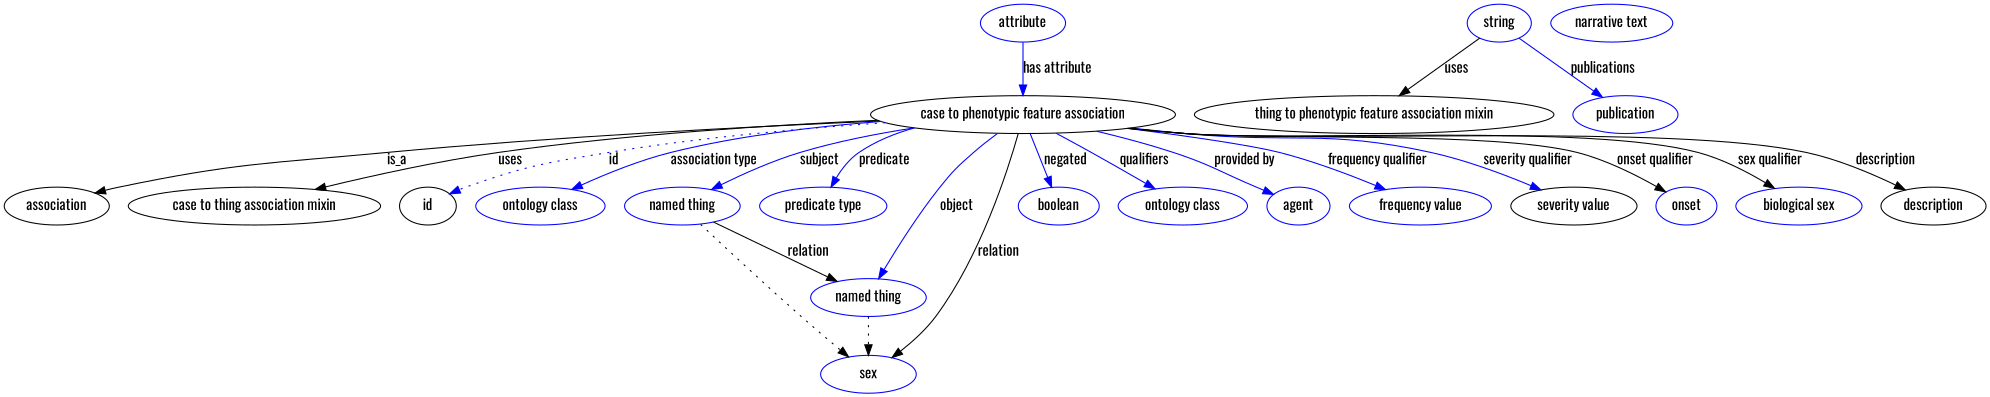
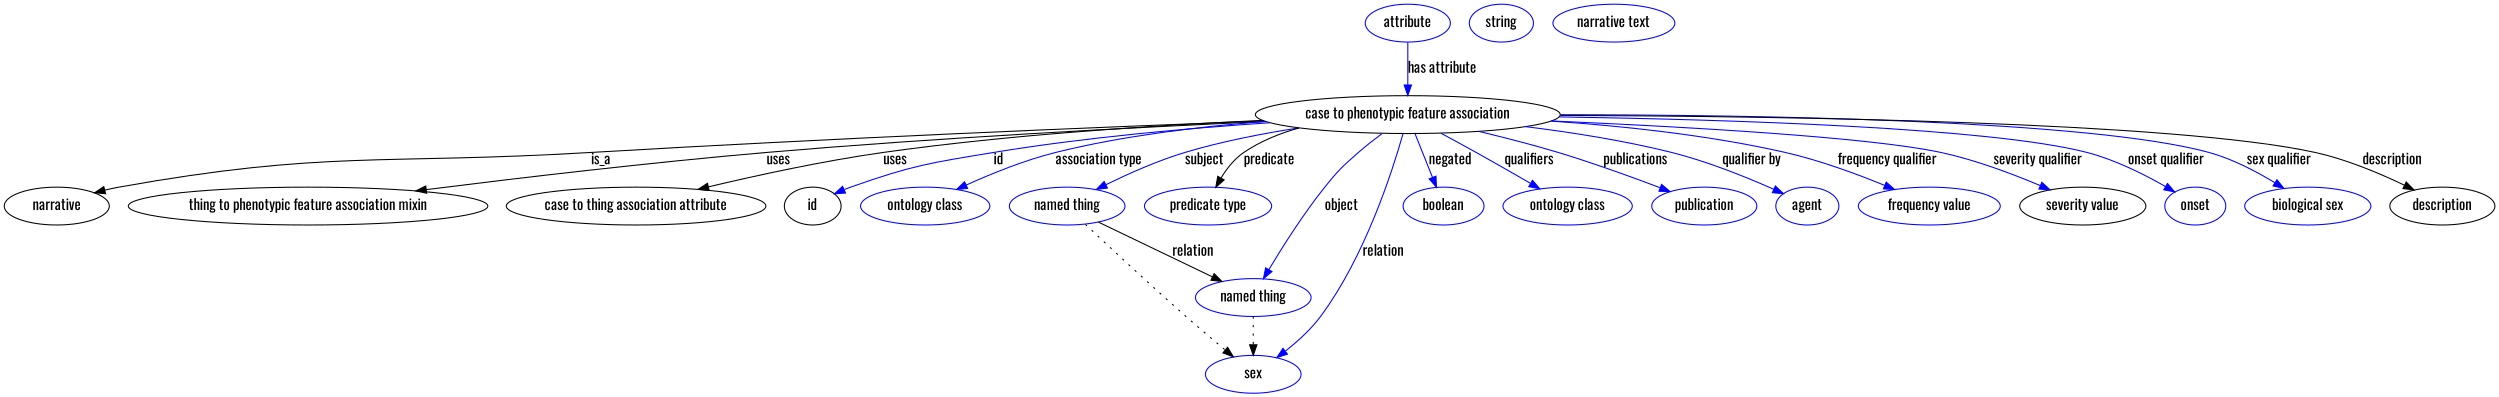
(1444, 64) -> (845, 146)
(1556, 65) -> (1570, 156)
(1450, 135) -> (1922, 122)
(1504, 142) -> (1867, 127)
(670, 143) -> (1055, 143)
(870, 146) -> (1255, 146)
(1245, 160) -> (1752, 160)
(57, 206) -> (57, 206)
(254, 206) -> (636, 206)
(974, 251) -> (1359, 251)
